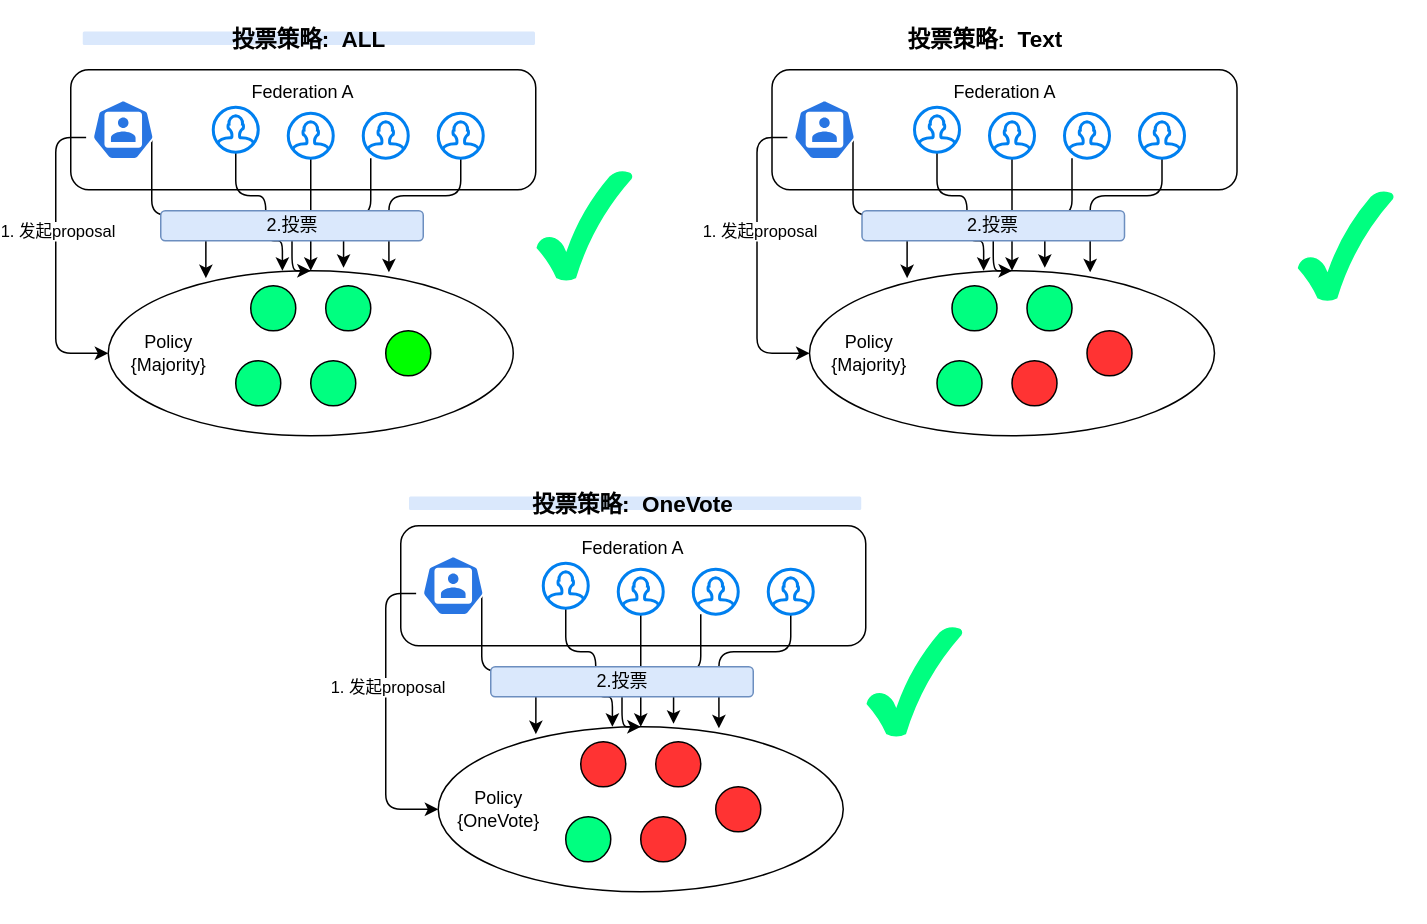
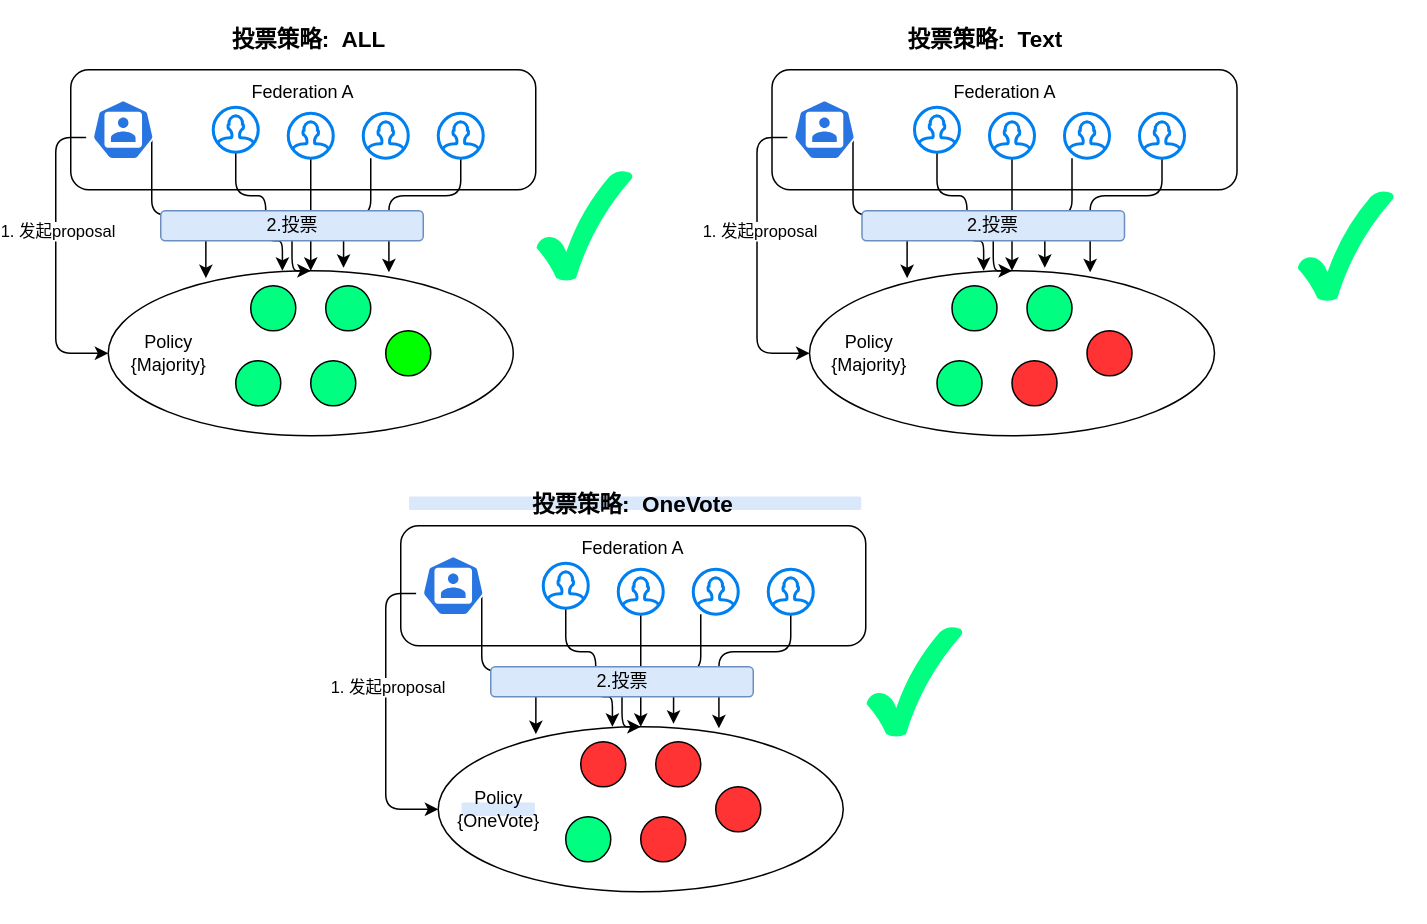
(309, 38) -> (309, 38)
(498, 809) -> (498, 809)
